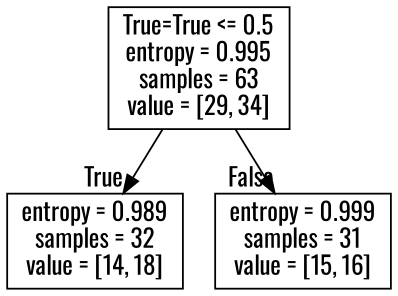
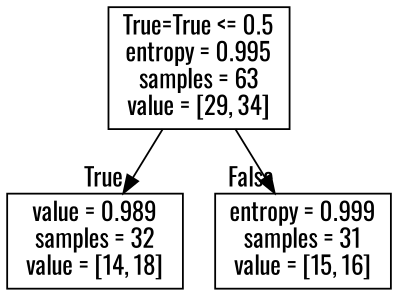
(95, 241) -> (95, 241)
